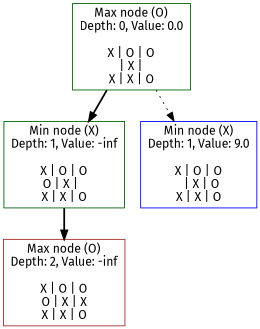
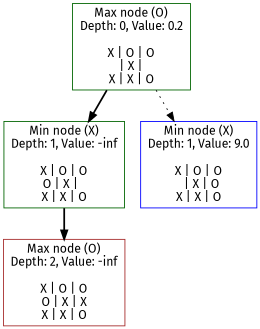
(131, 47) -> (131, 47)
